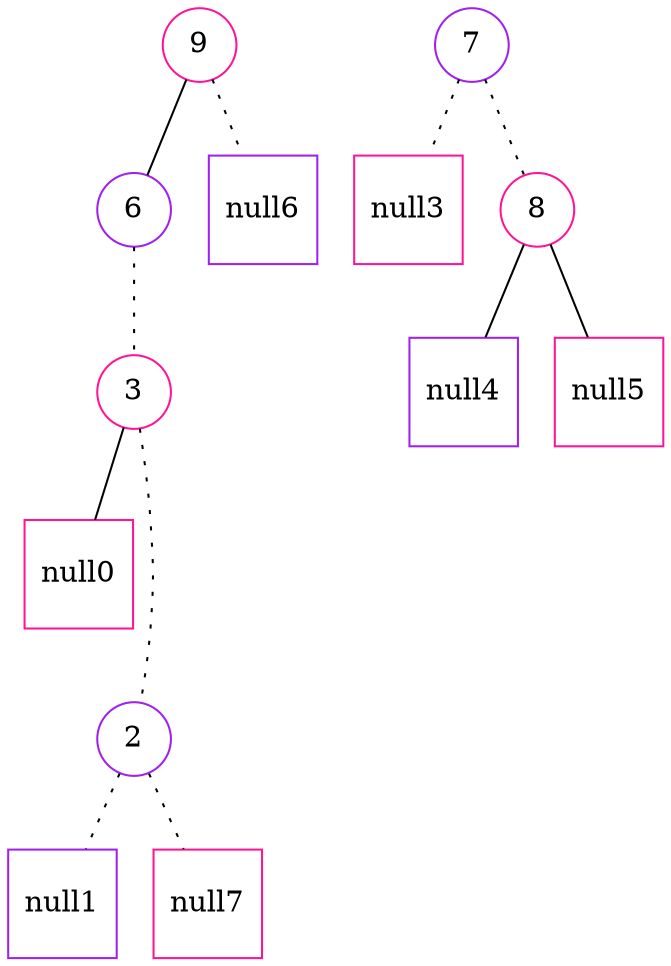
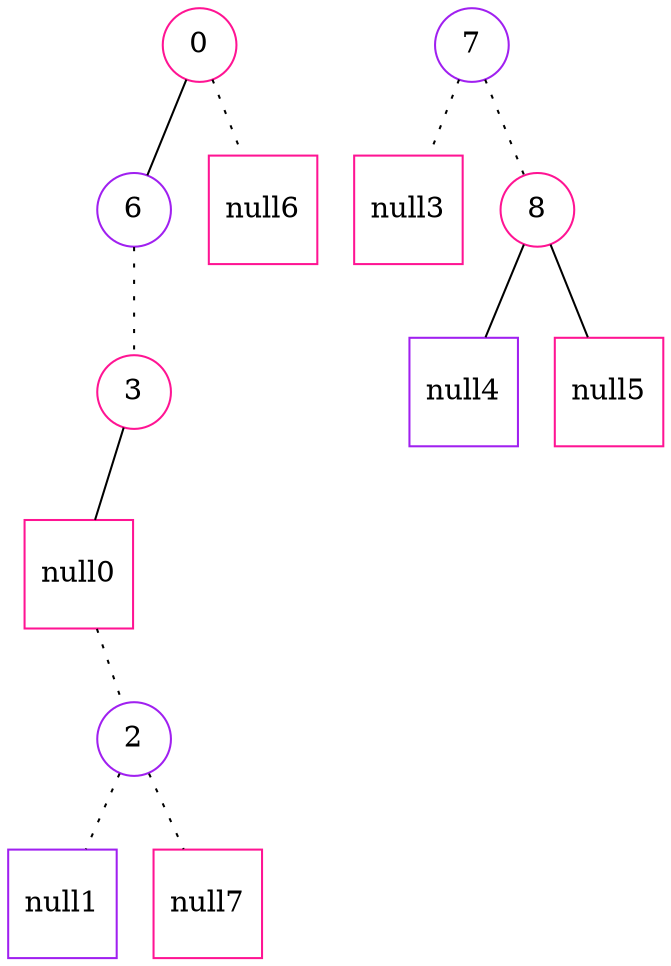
(200, 45) -> (200, 45)
(263, 210) -> (263, 210)
(153, 565) -> (110, 666)
